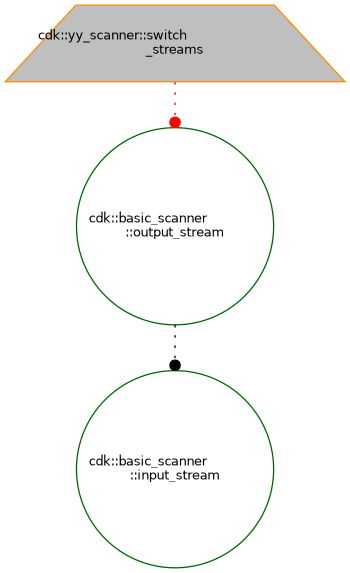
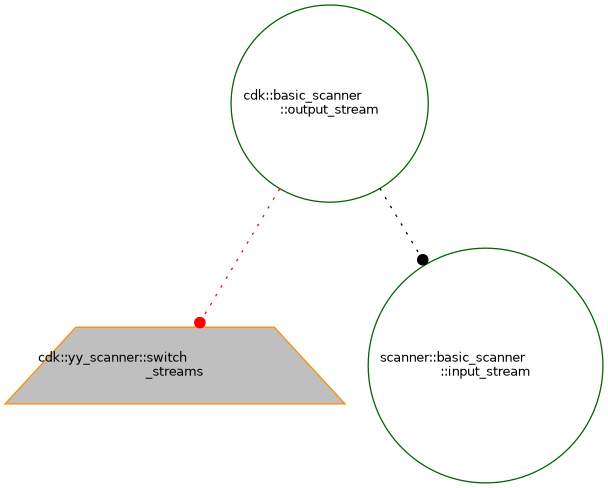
(175, 99) -> (241, 253)
(175, 469) -> (486, 366)
